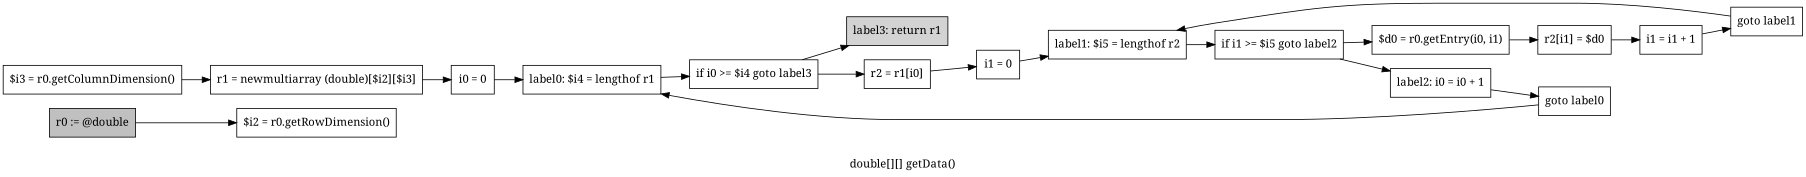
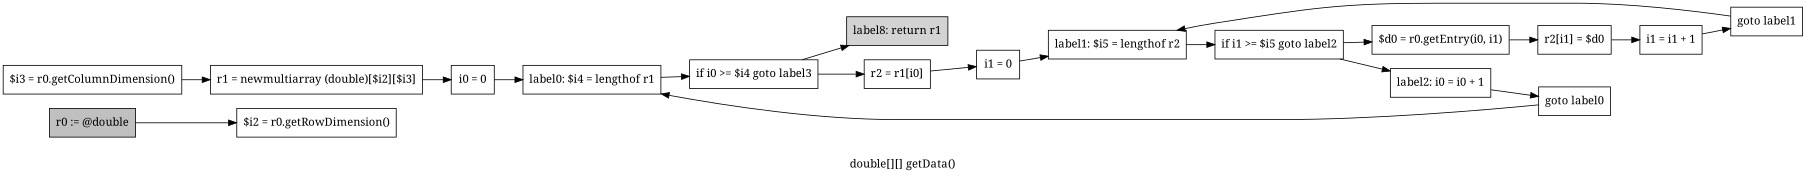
(897, 31) -> (897, 31)
